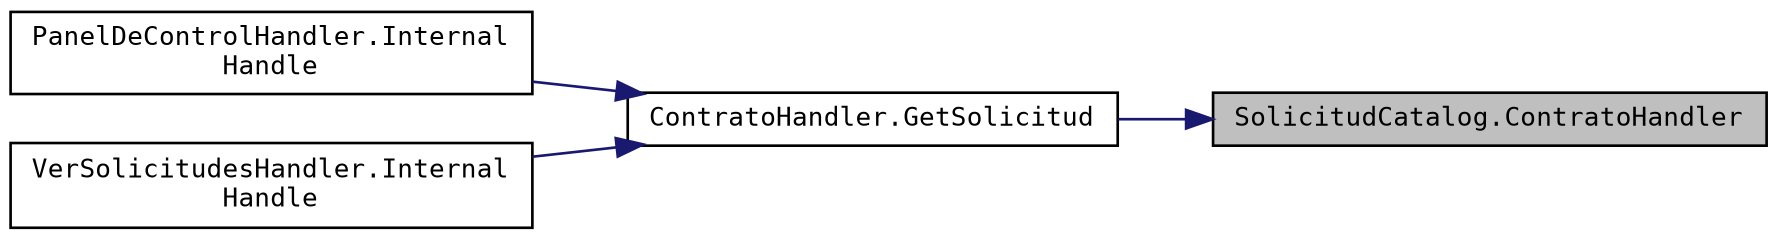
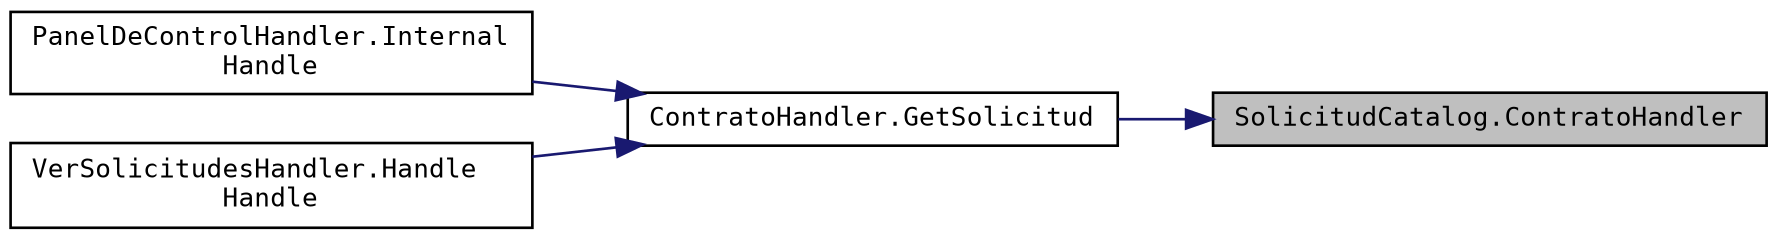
(271, 185) -> (271, 185)
